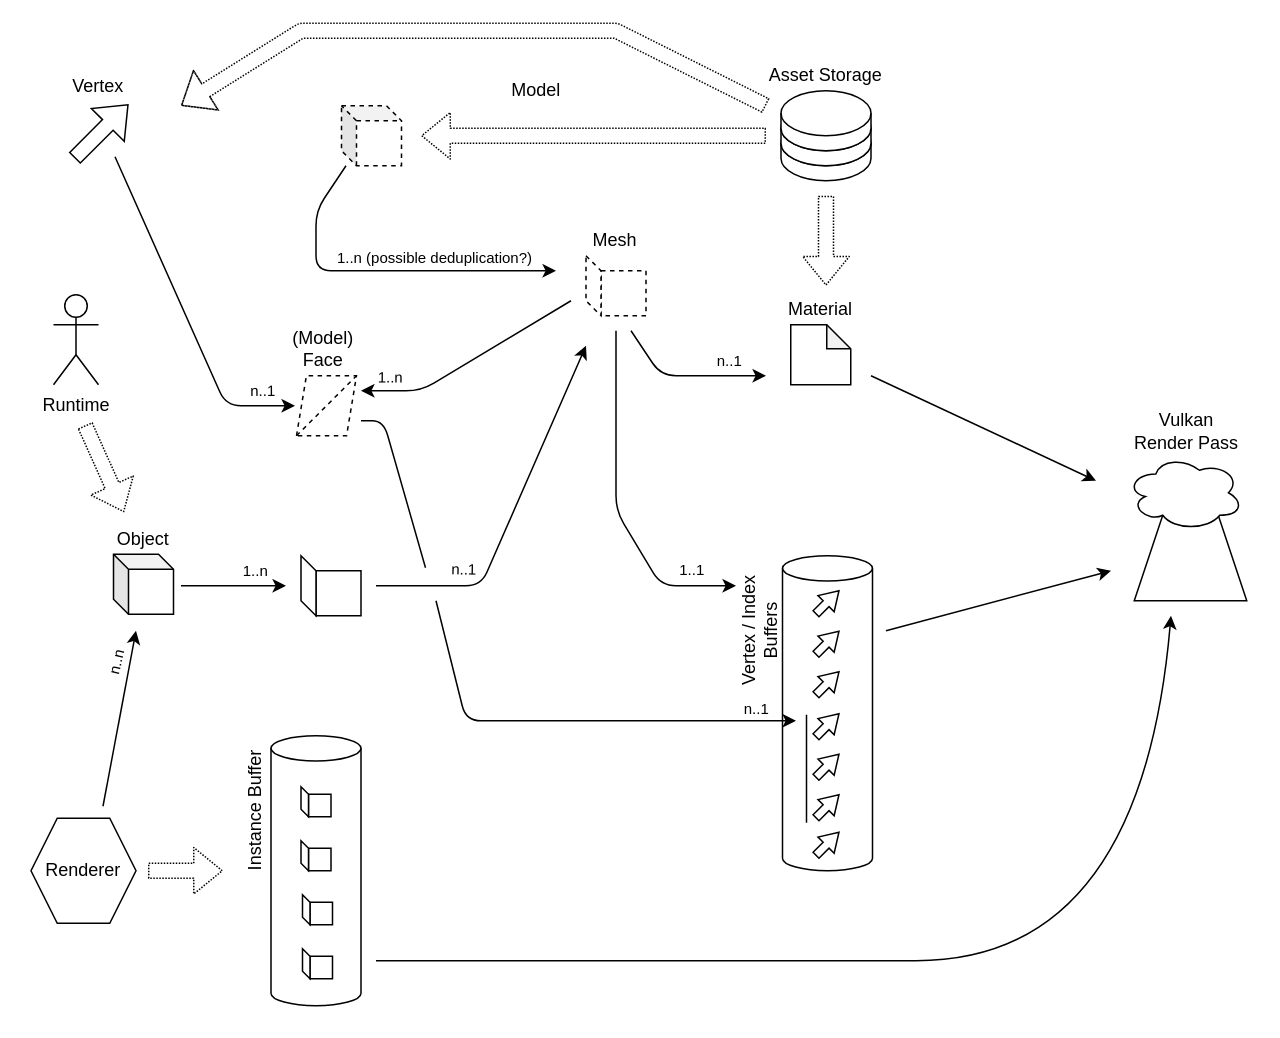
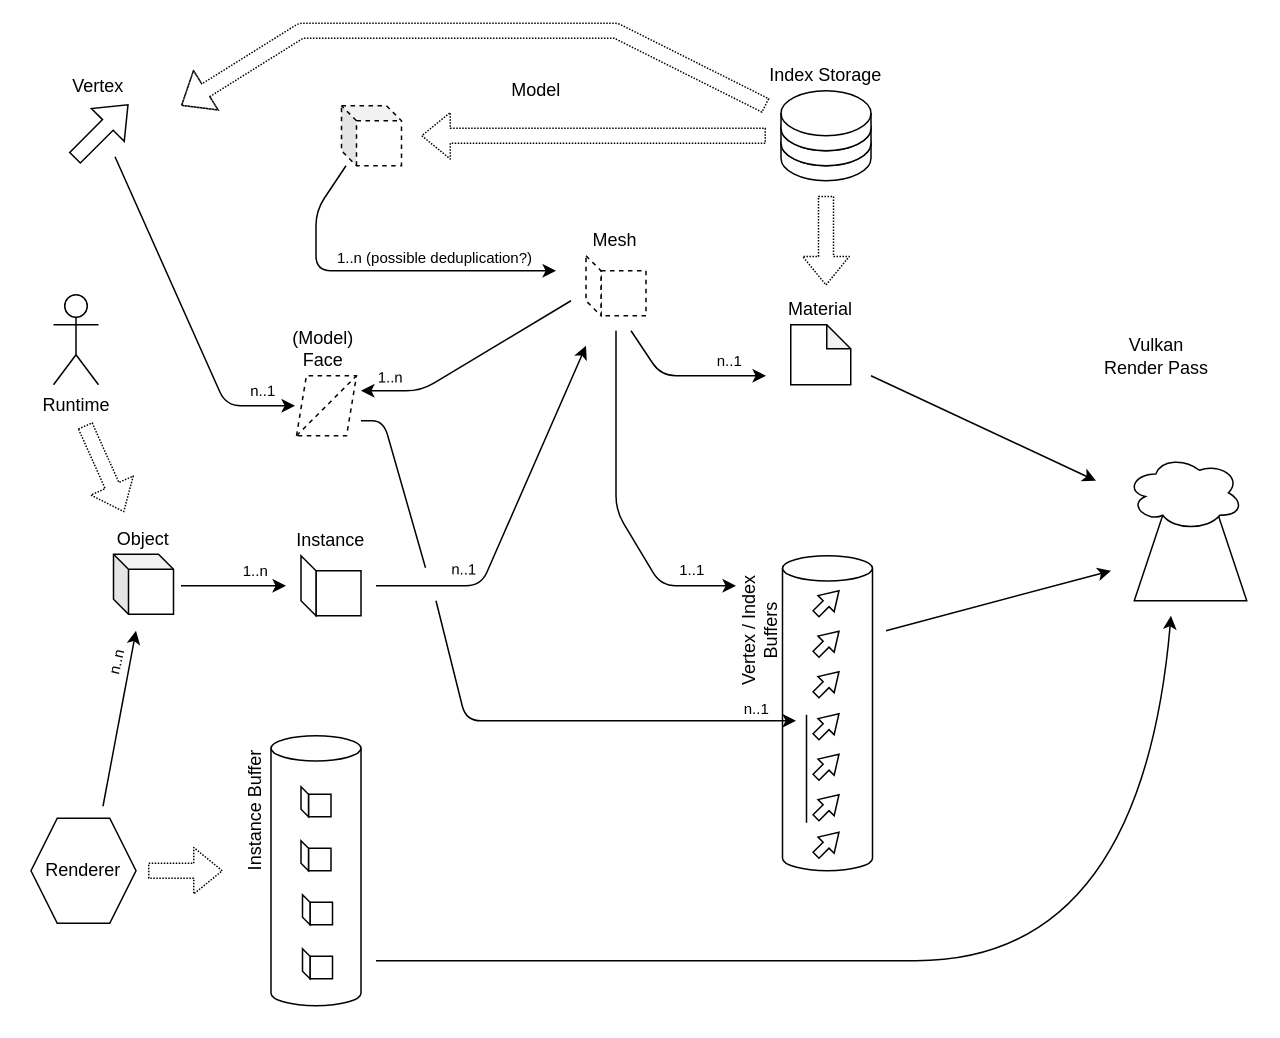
(826, 76) -> (826, 76)
(1186, 431) -> (1156, 356)
none -> (331, 541)
